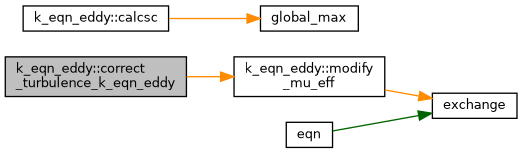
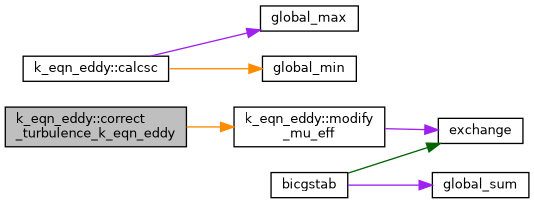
(208, 19) -> (199, 45)
none -> (309, 69)
(402, 93) -> (405, 129)
(309, 135) -> (309, 185)
none -> (481, 185)
